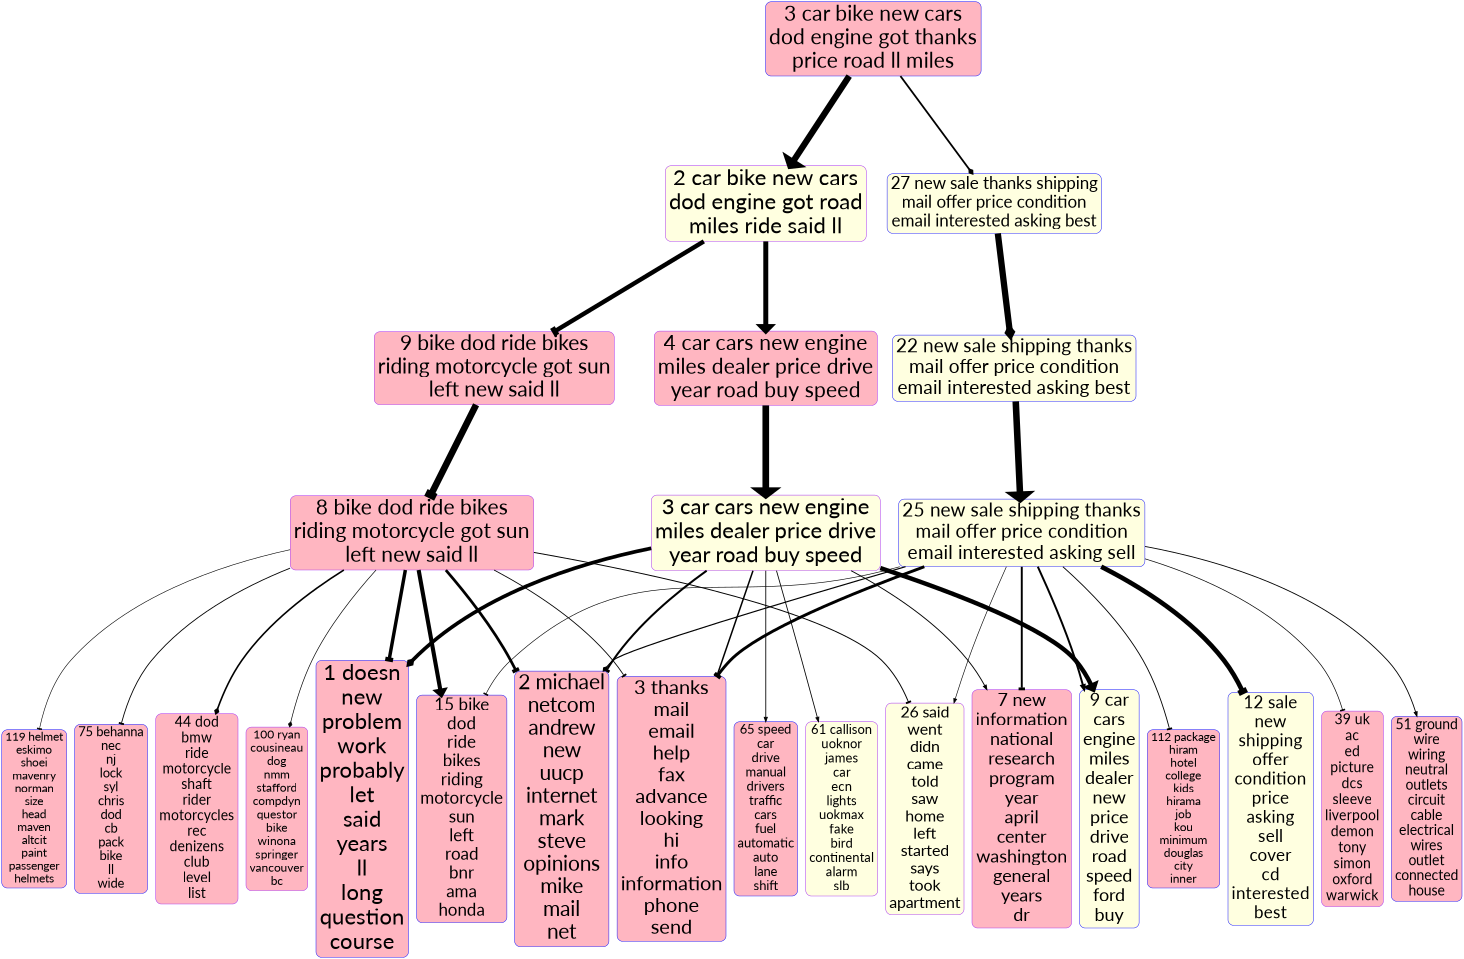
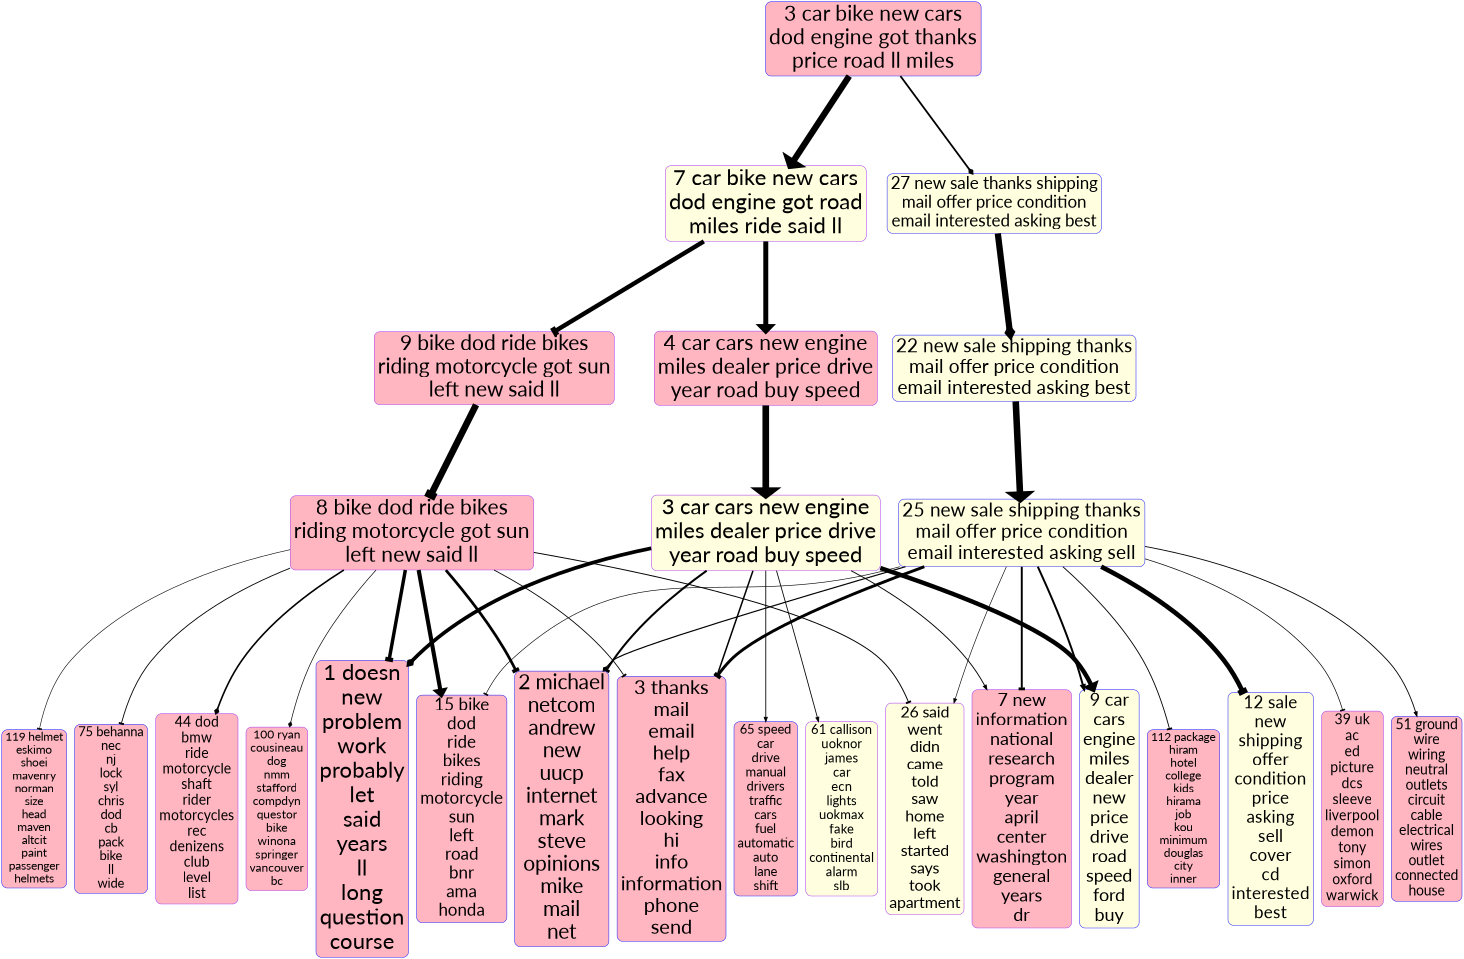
(766, 204) -> (766, 204)
